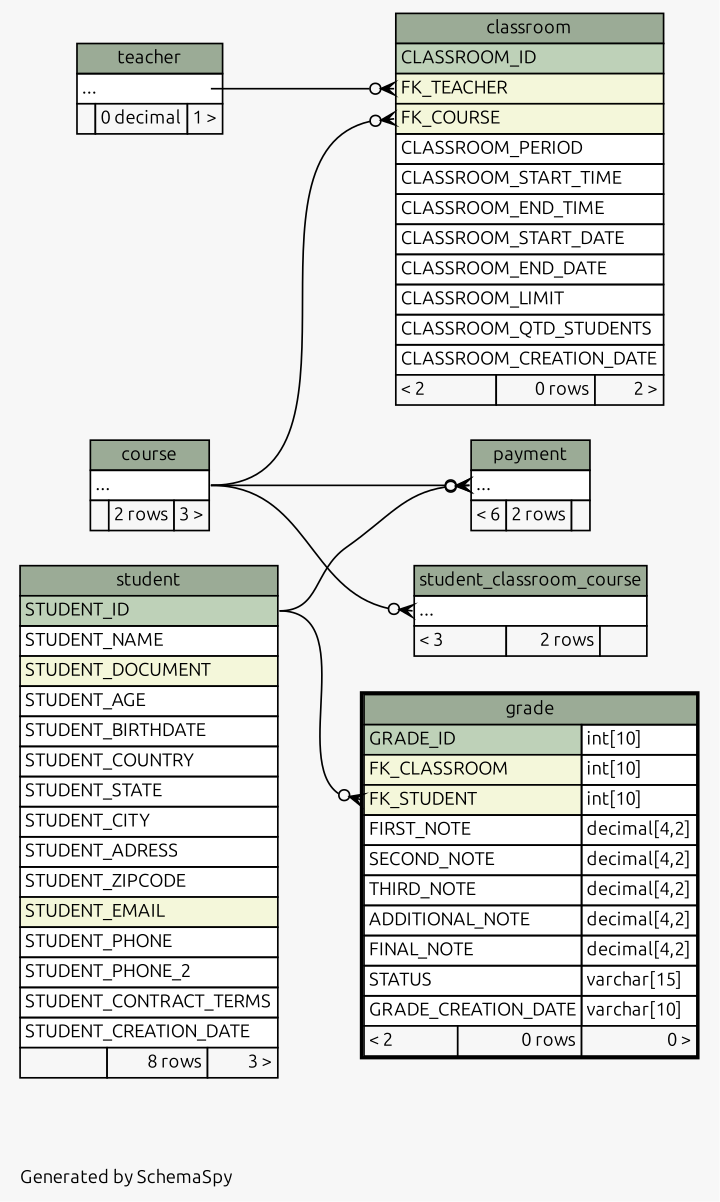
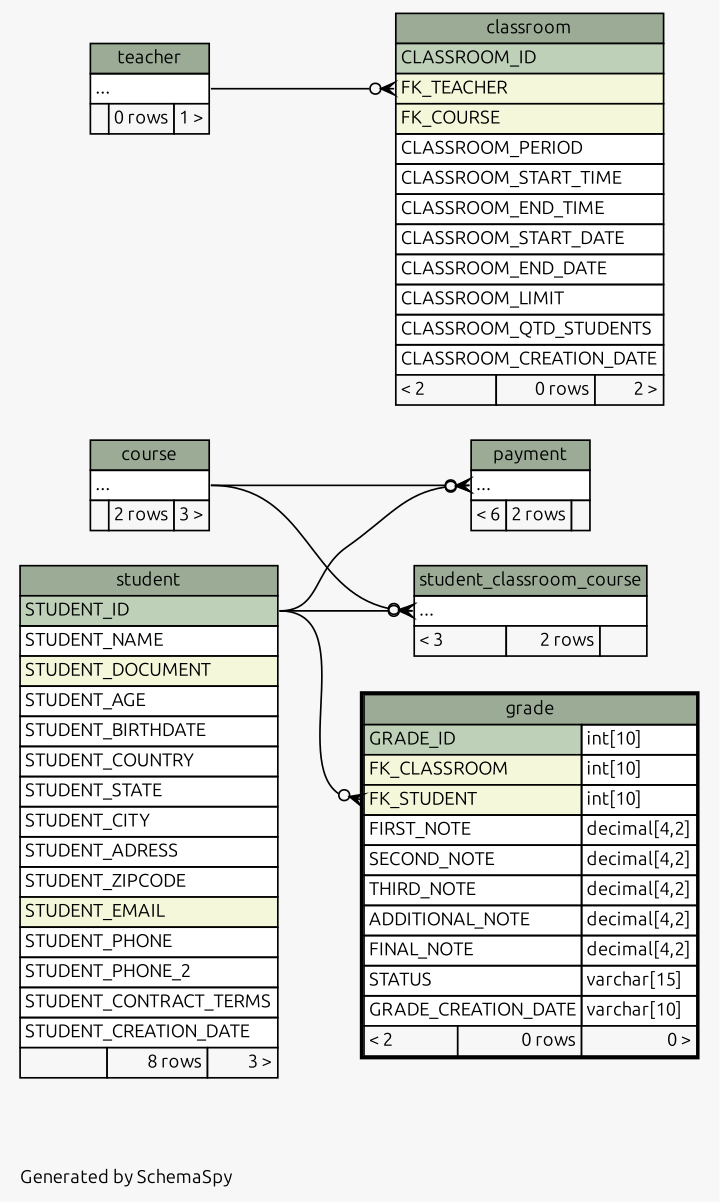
(141, 118) -> (141, 118)
(302, 314) -> none
none -> (334, 611)
